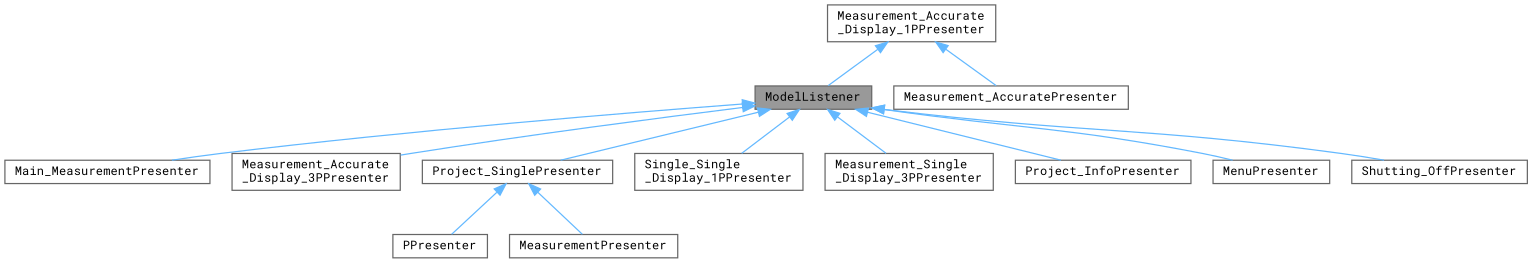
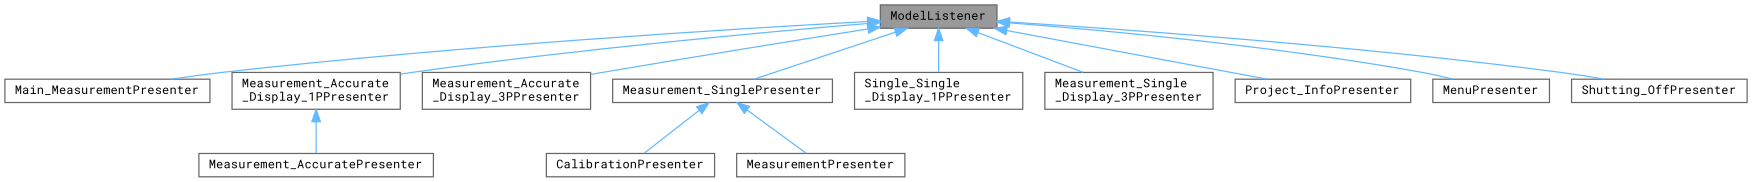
(853, 67) -> (634, 46)
(518, 172) -> (723, 91)
(440, 246) -> (630, 165)
